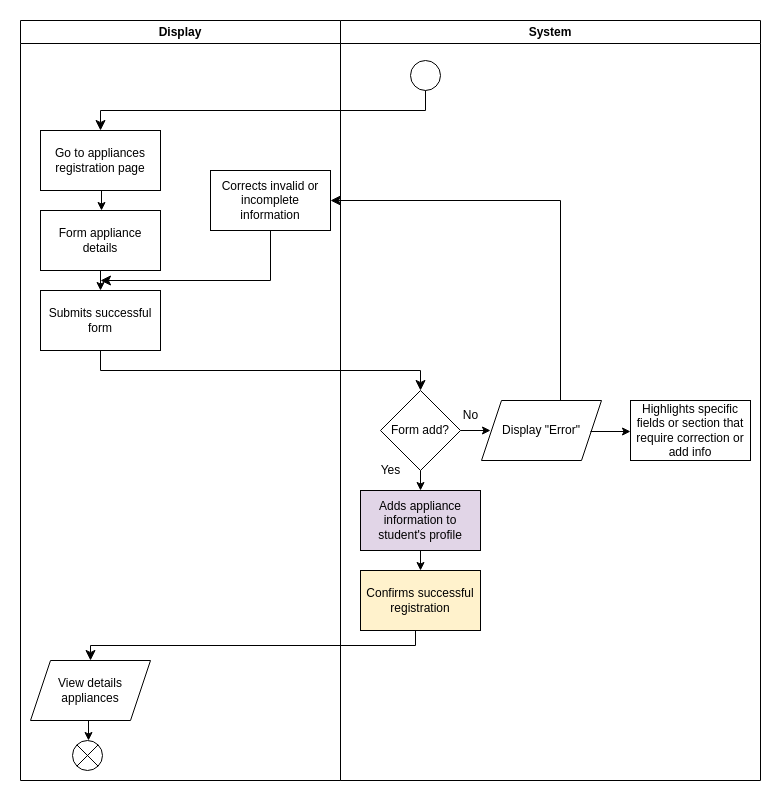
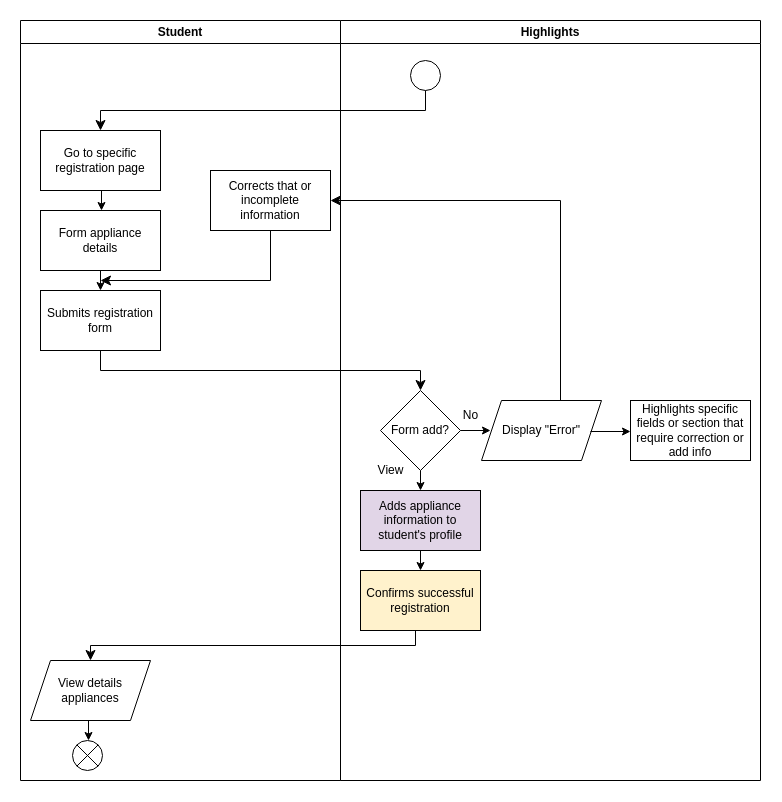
(181, 33) -> (181, 33)
(551, 33) -> (551, 33)
(101, 161) -> (101, 161)
(271, 201) -> (271, 201)
(101, 321) -> (101, 321)
(391, 471) -> (391, 471)
